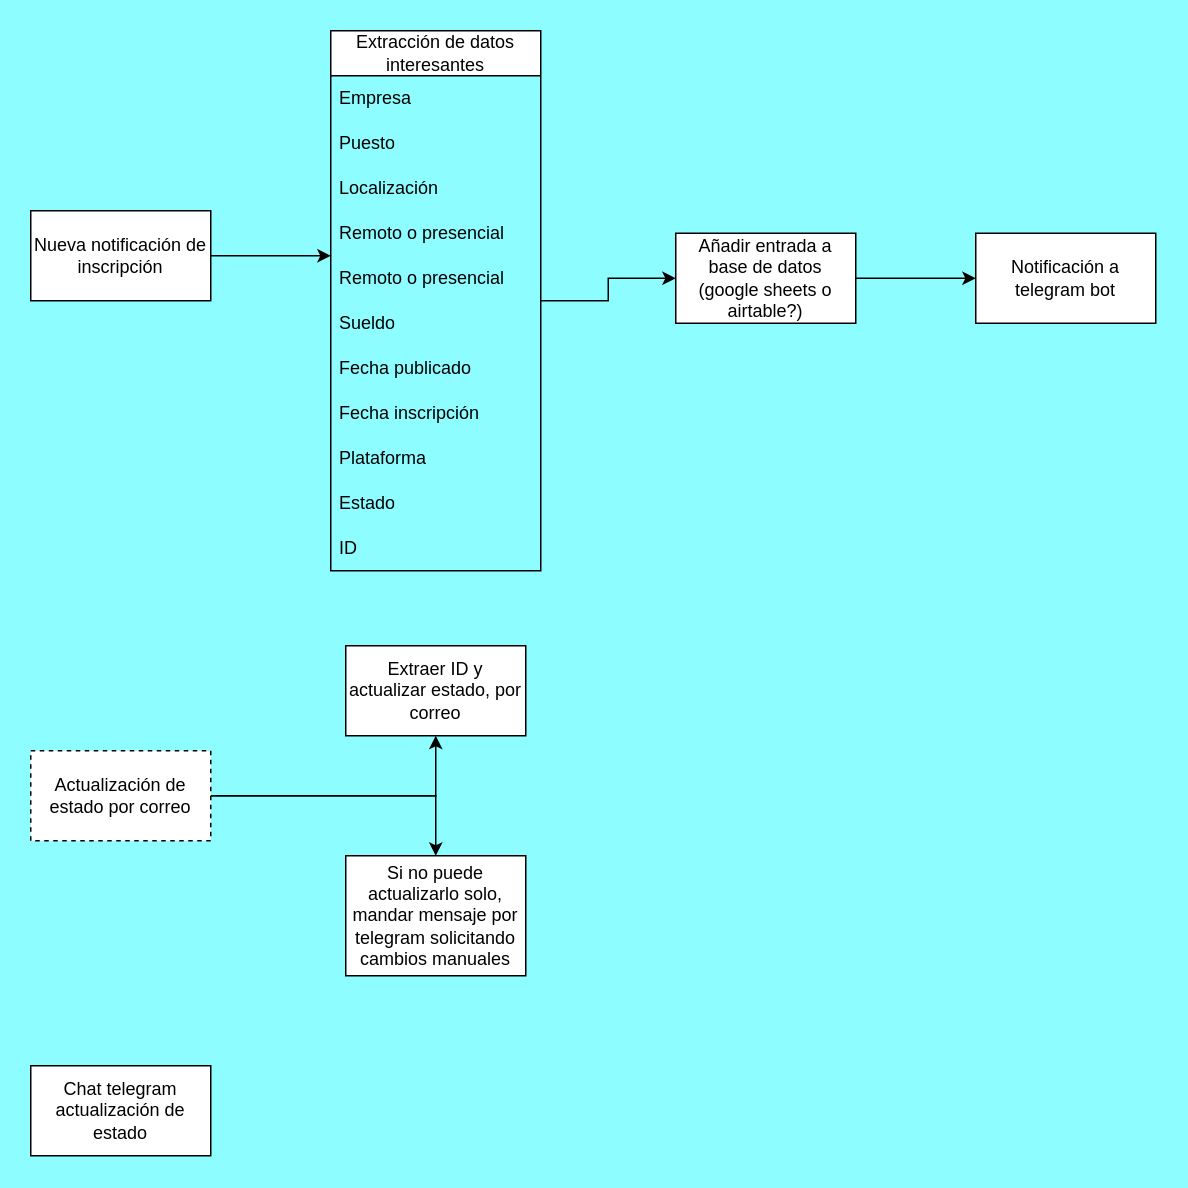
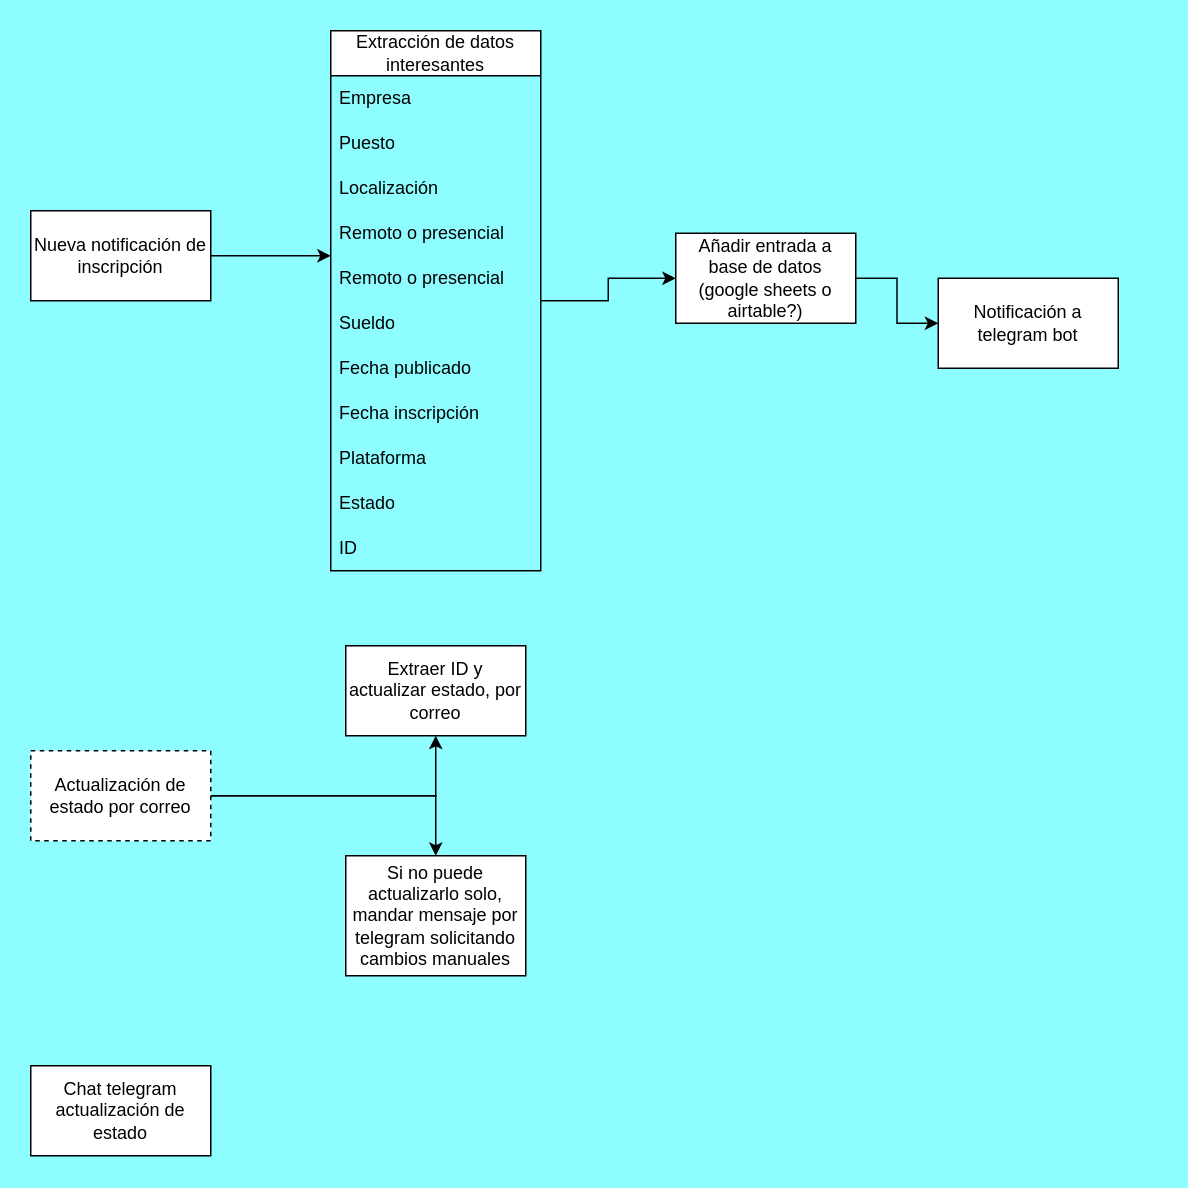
(1066, 278) -> (1028, 323)
